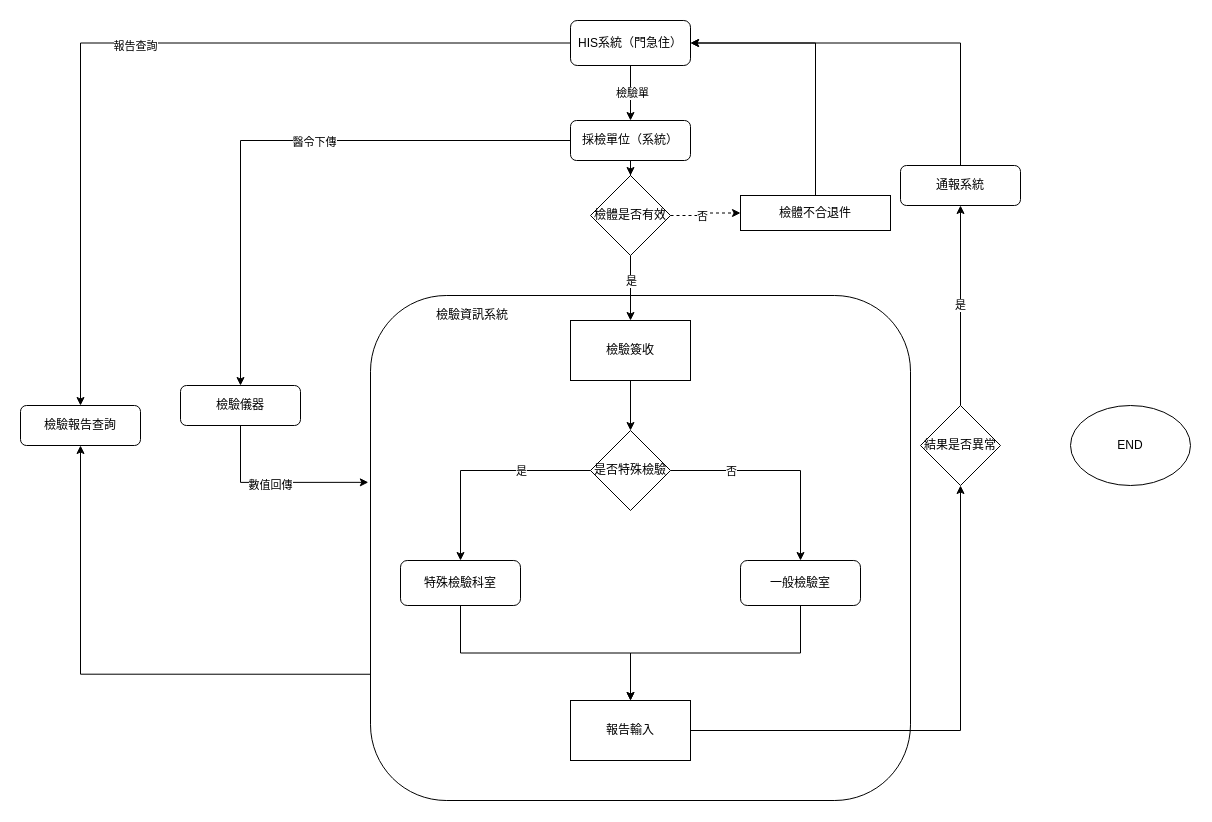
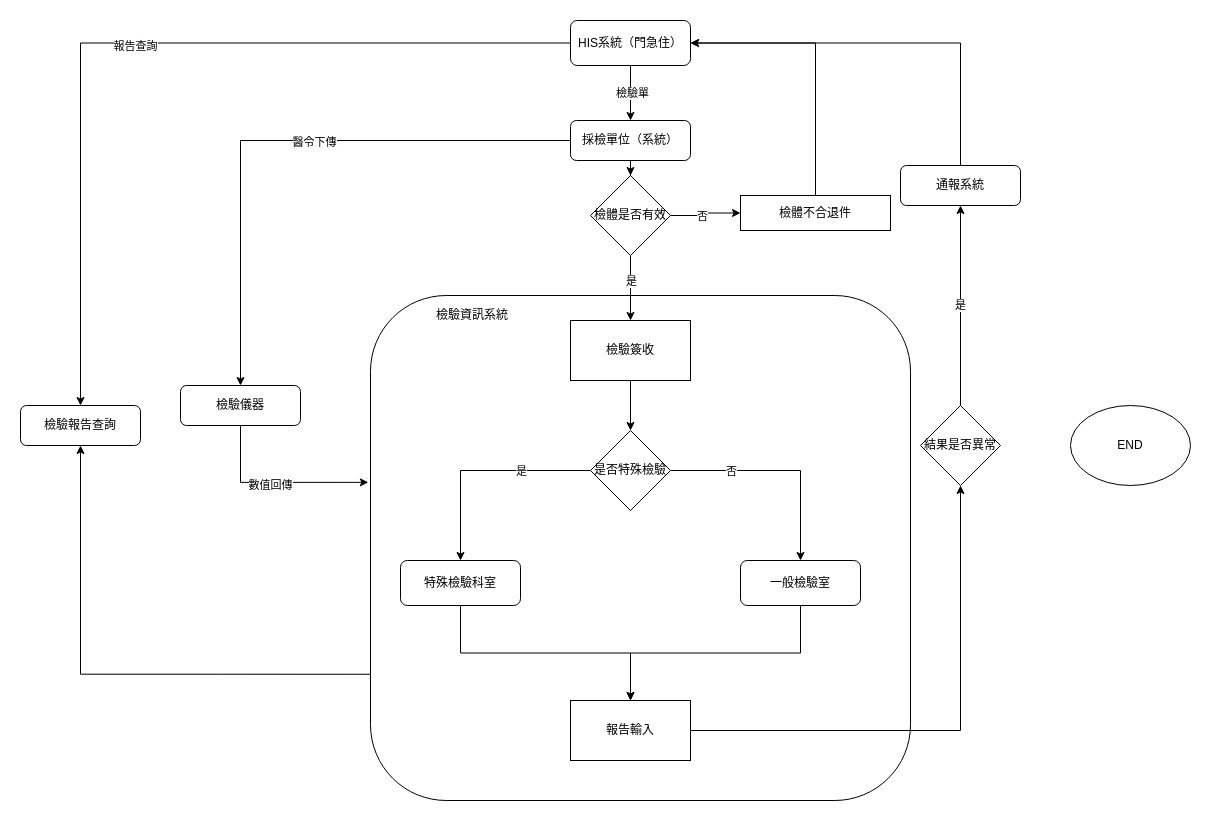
(719, 213) -> (719, 213)
